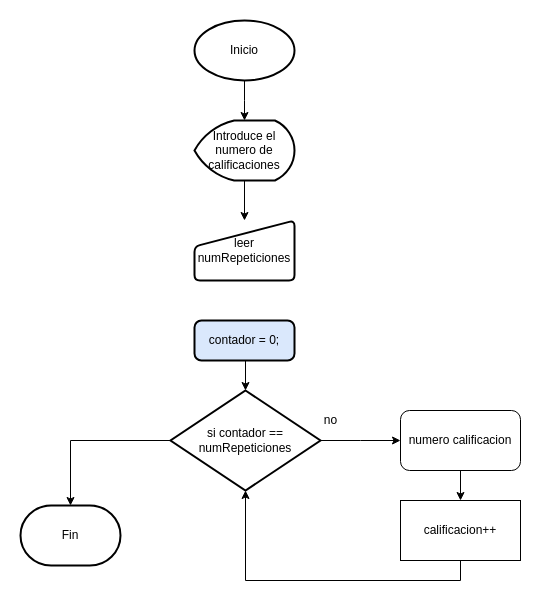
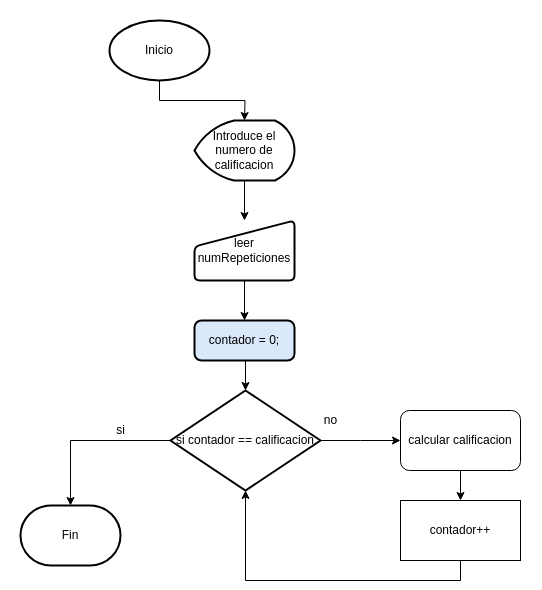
(245, 51) -> (160, 51)
(245, 151) -> (245, 151)
none -> (245, 297)
none -> (121, 431)
(246, 441) -> (246, 441)
(461, 441) -> (461, 441)
(461, 531) -> (461, 531)
